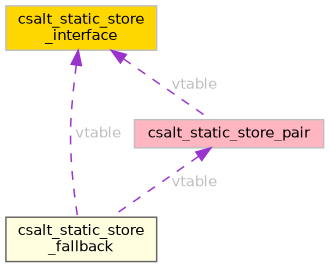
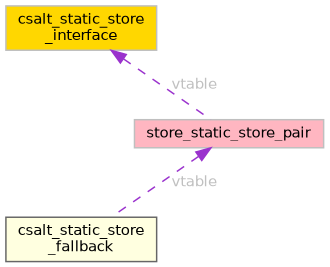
(229, 134) -> (229, 134)
(71, 141) -> none
